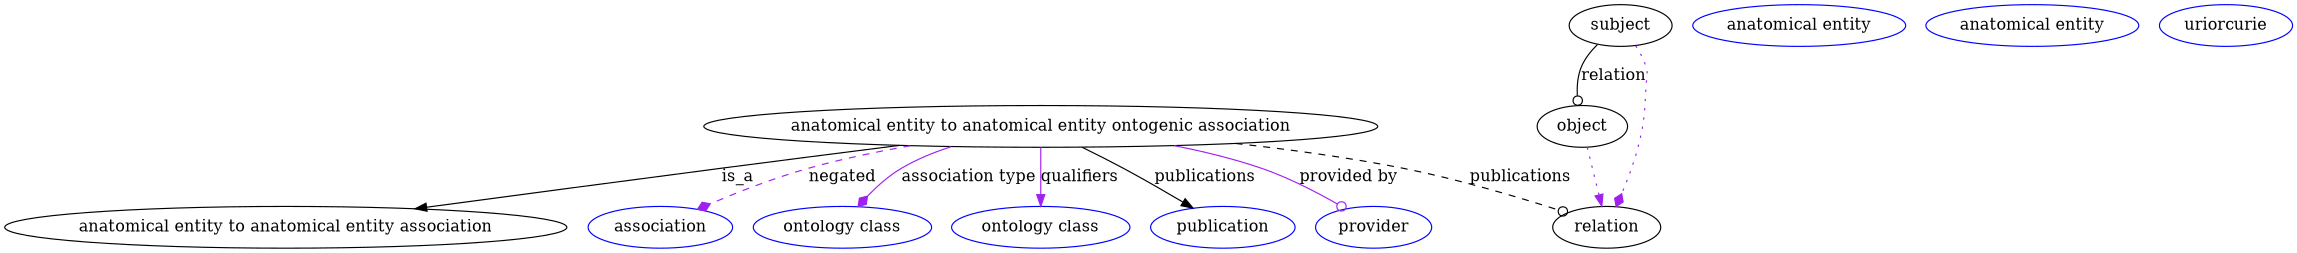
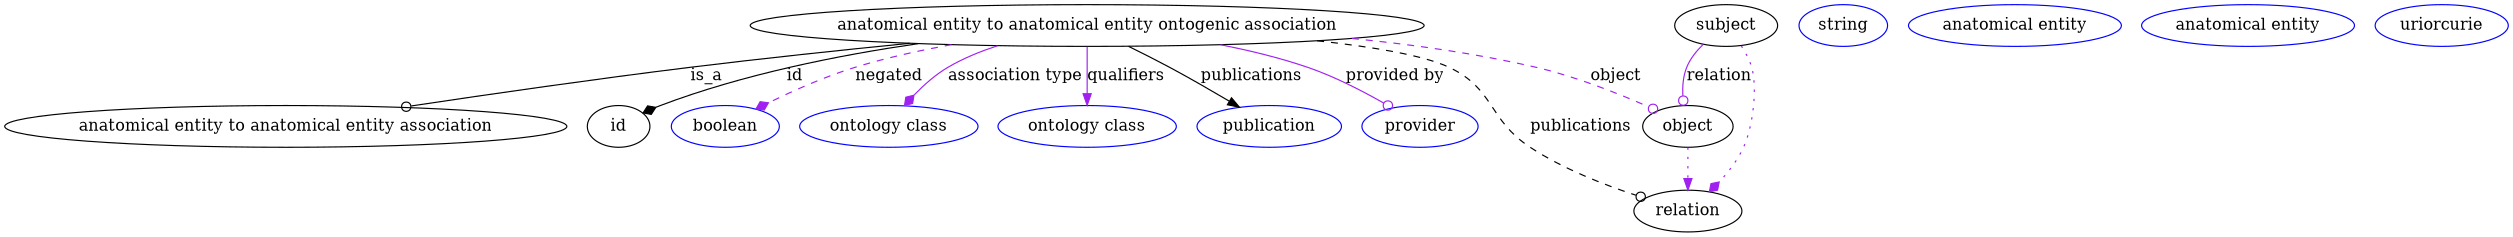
none -> (1843, 26)
none -> (1503, 60)
(1581, 68) -> (1687, 68)
none -> (619, 126)
(663, 176) -> (660, 71)
(660, 227) -> (725, 126)
